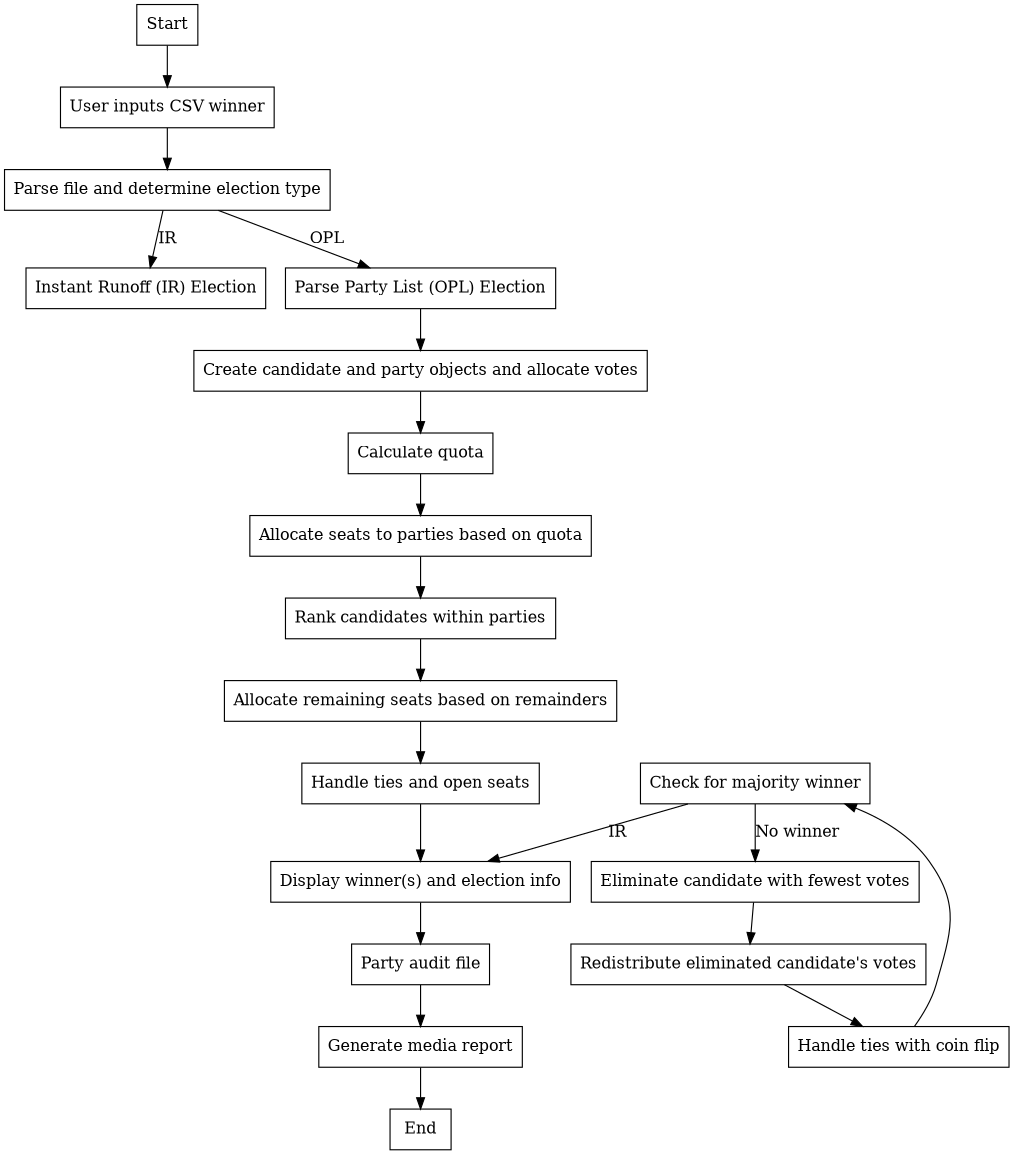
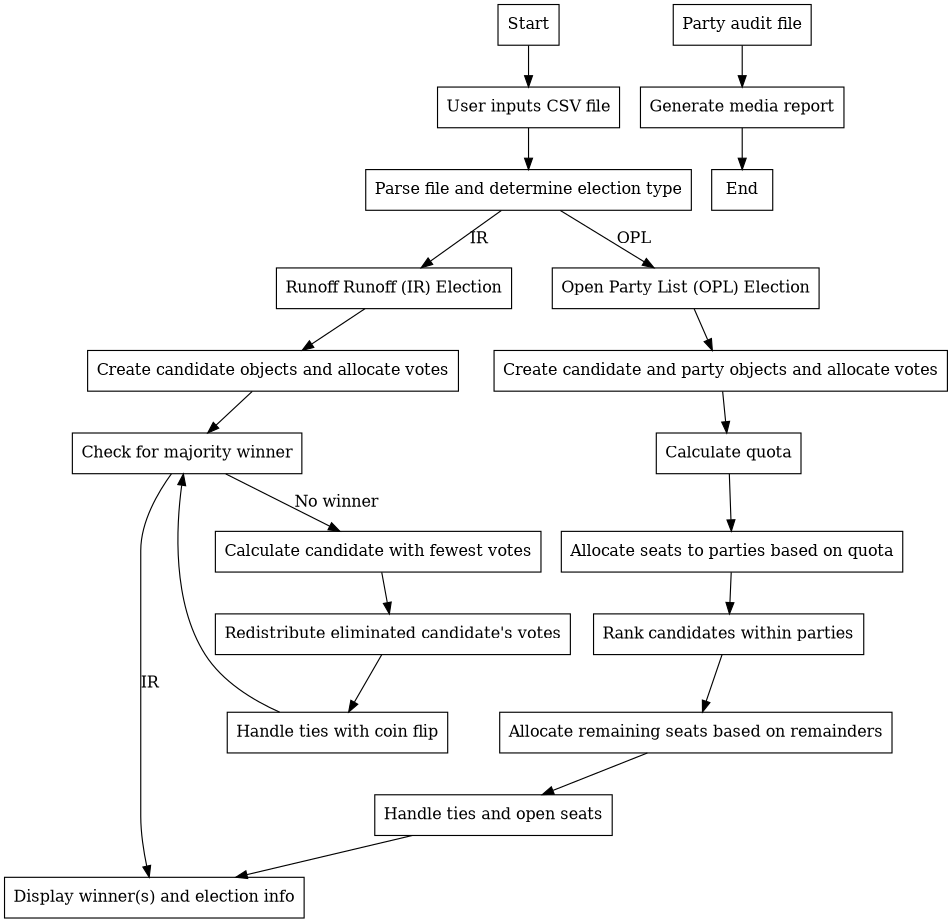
(167, 107) -> (529, 107)
(146, 288) -> (394, 288)
(421, 288) -> (686, 288)
none -> (273, 371)
(755, 882) -> (378, 552)
(421, 918) -> none
